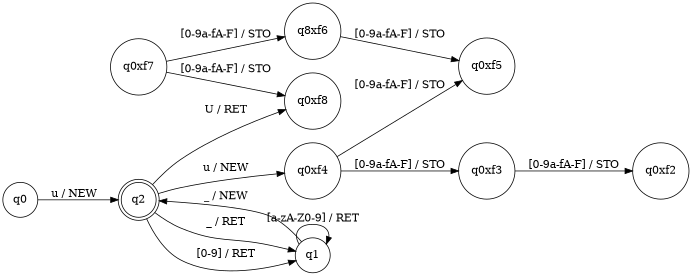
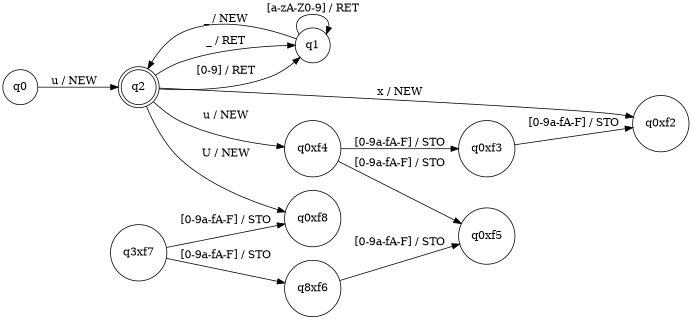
(139, 67) -> (139, 253)
none -> (393, 100)
(226, 110) -> (226, 154)
